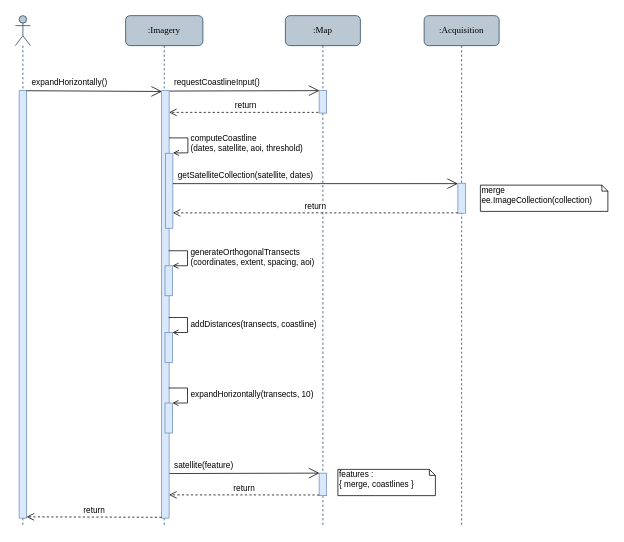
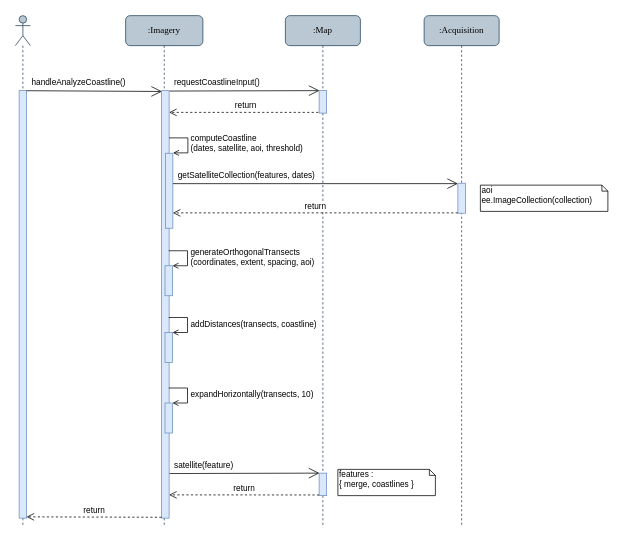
(75, 83) -> (83, 83)
(259, 176) -> (260, 176)
(544, 196) -> (544, 196)
